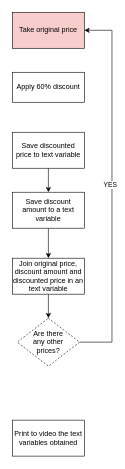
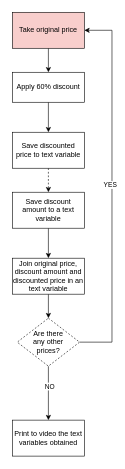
none -> (48, 58)
none -> (48, 115)
(48, 177) -> (48, 177)
none -> (48, 391)
